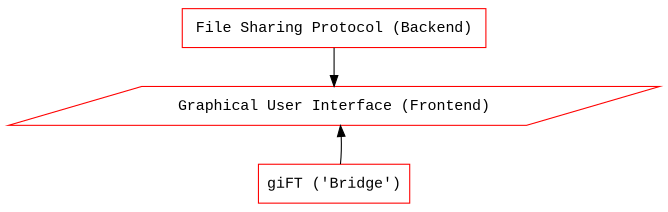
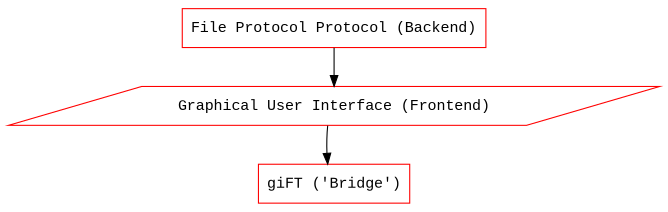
(334, 28) -> (334, 28)
(341, 150) -> (327, 139)
